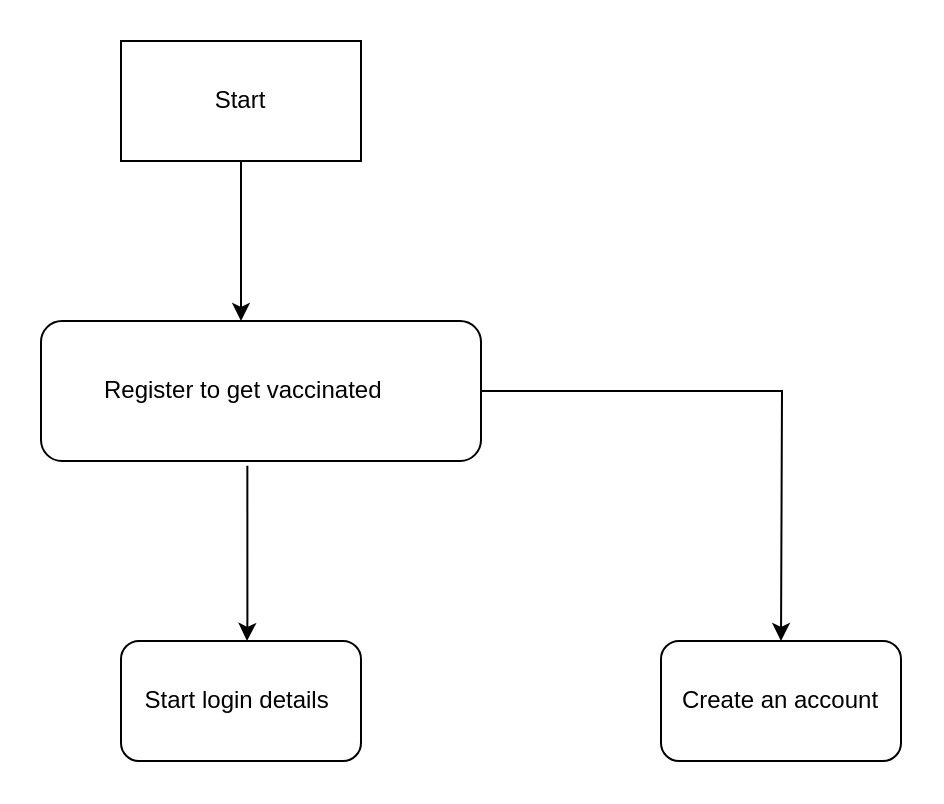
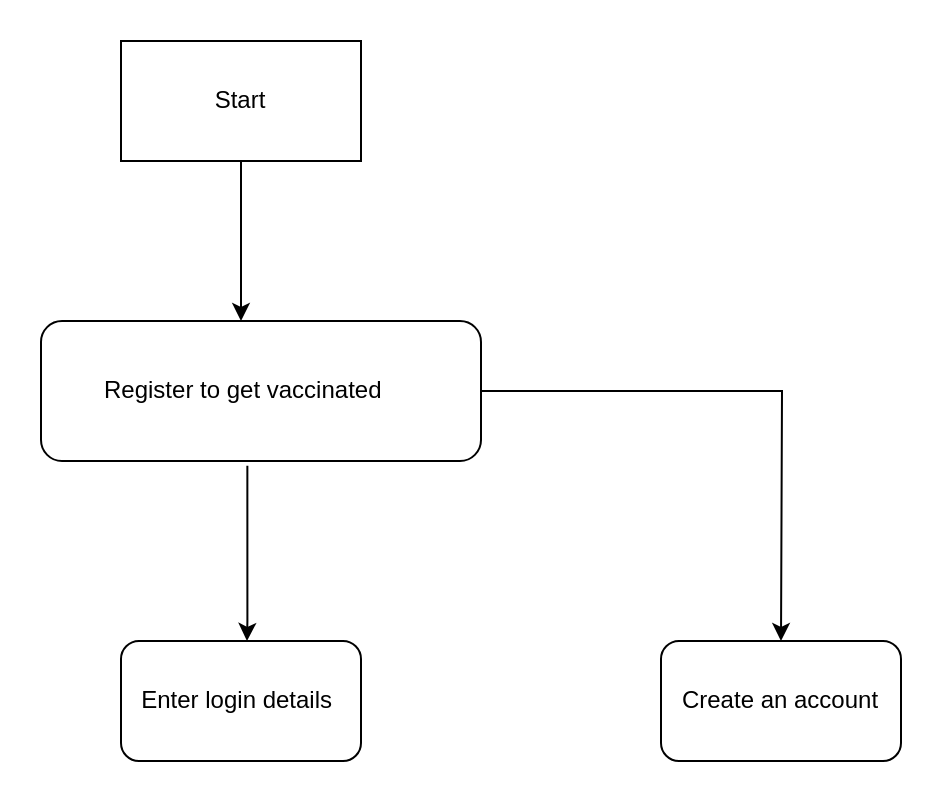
(241, 701) -> (241, 701)
